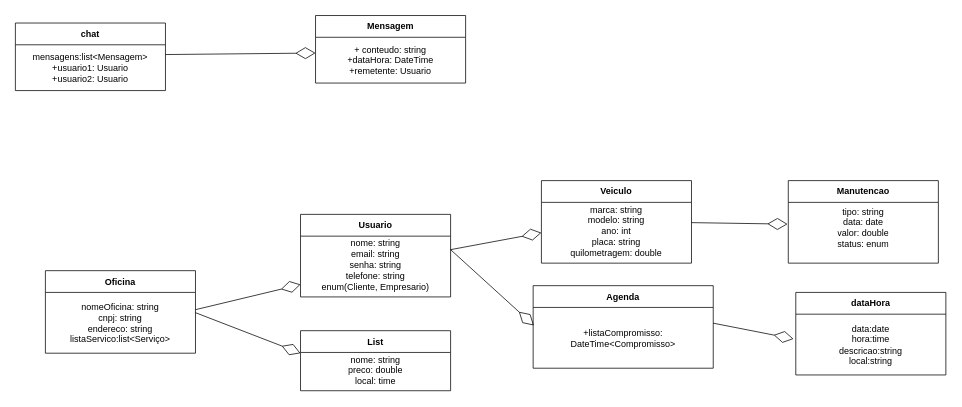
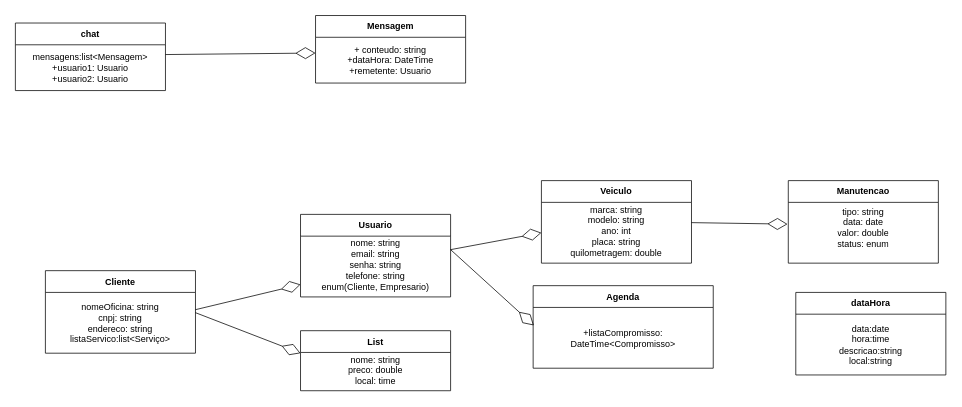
(120, 282) -> (120, 282)
(743, 329) -> none
